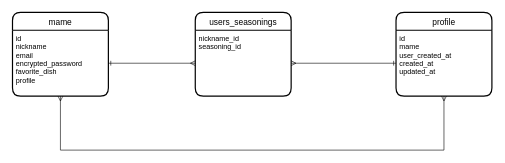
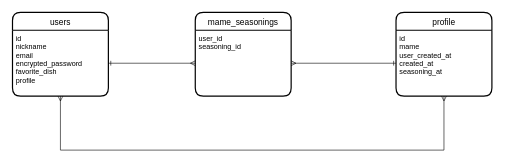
(60, 22) -> (60, 22)
(243, 22) -> (243, 22)
(219, 38) -> (212, 38)
(403, 38) -> (403, 38)
